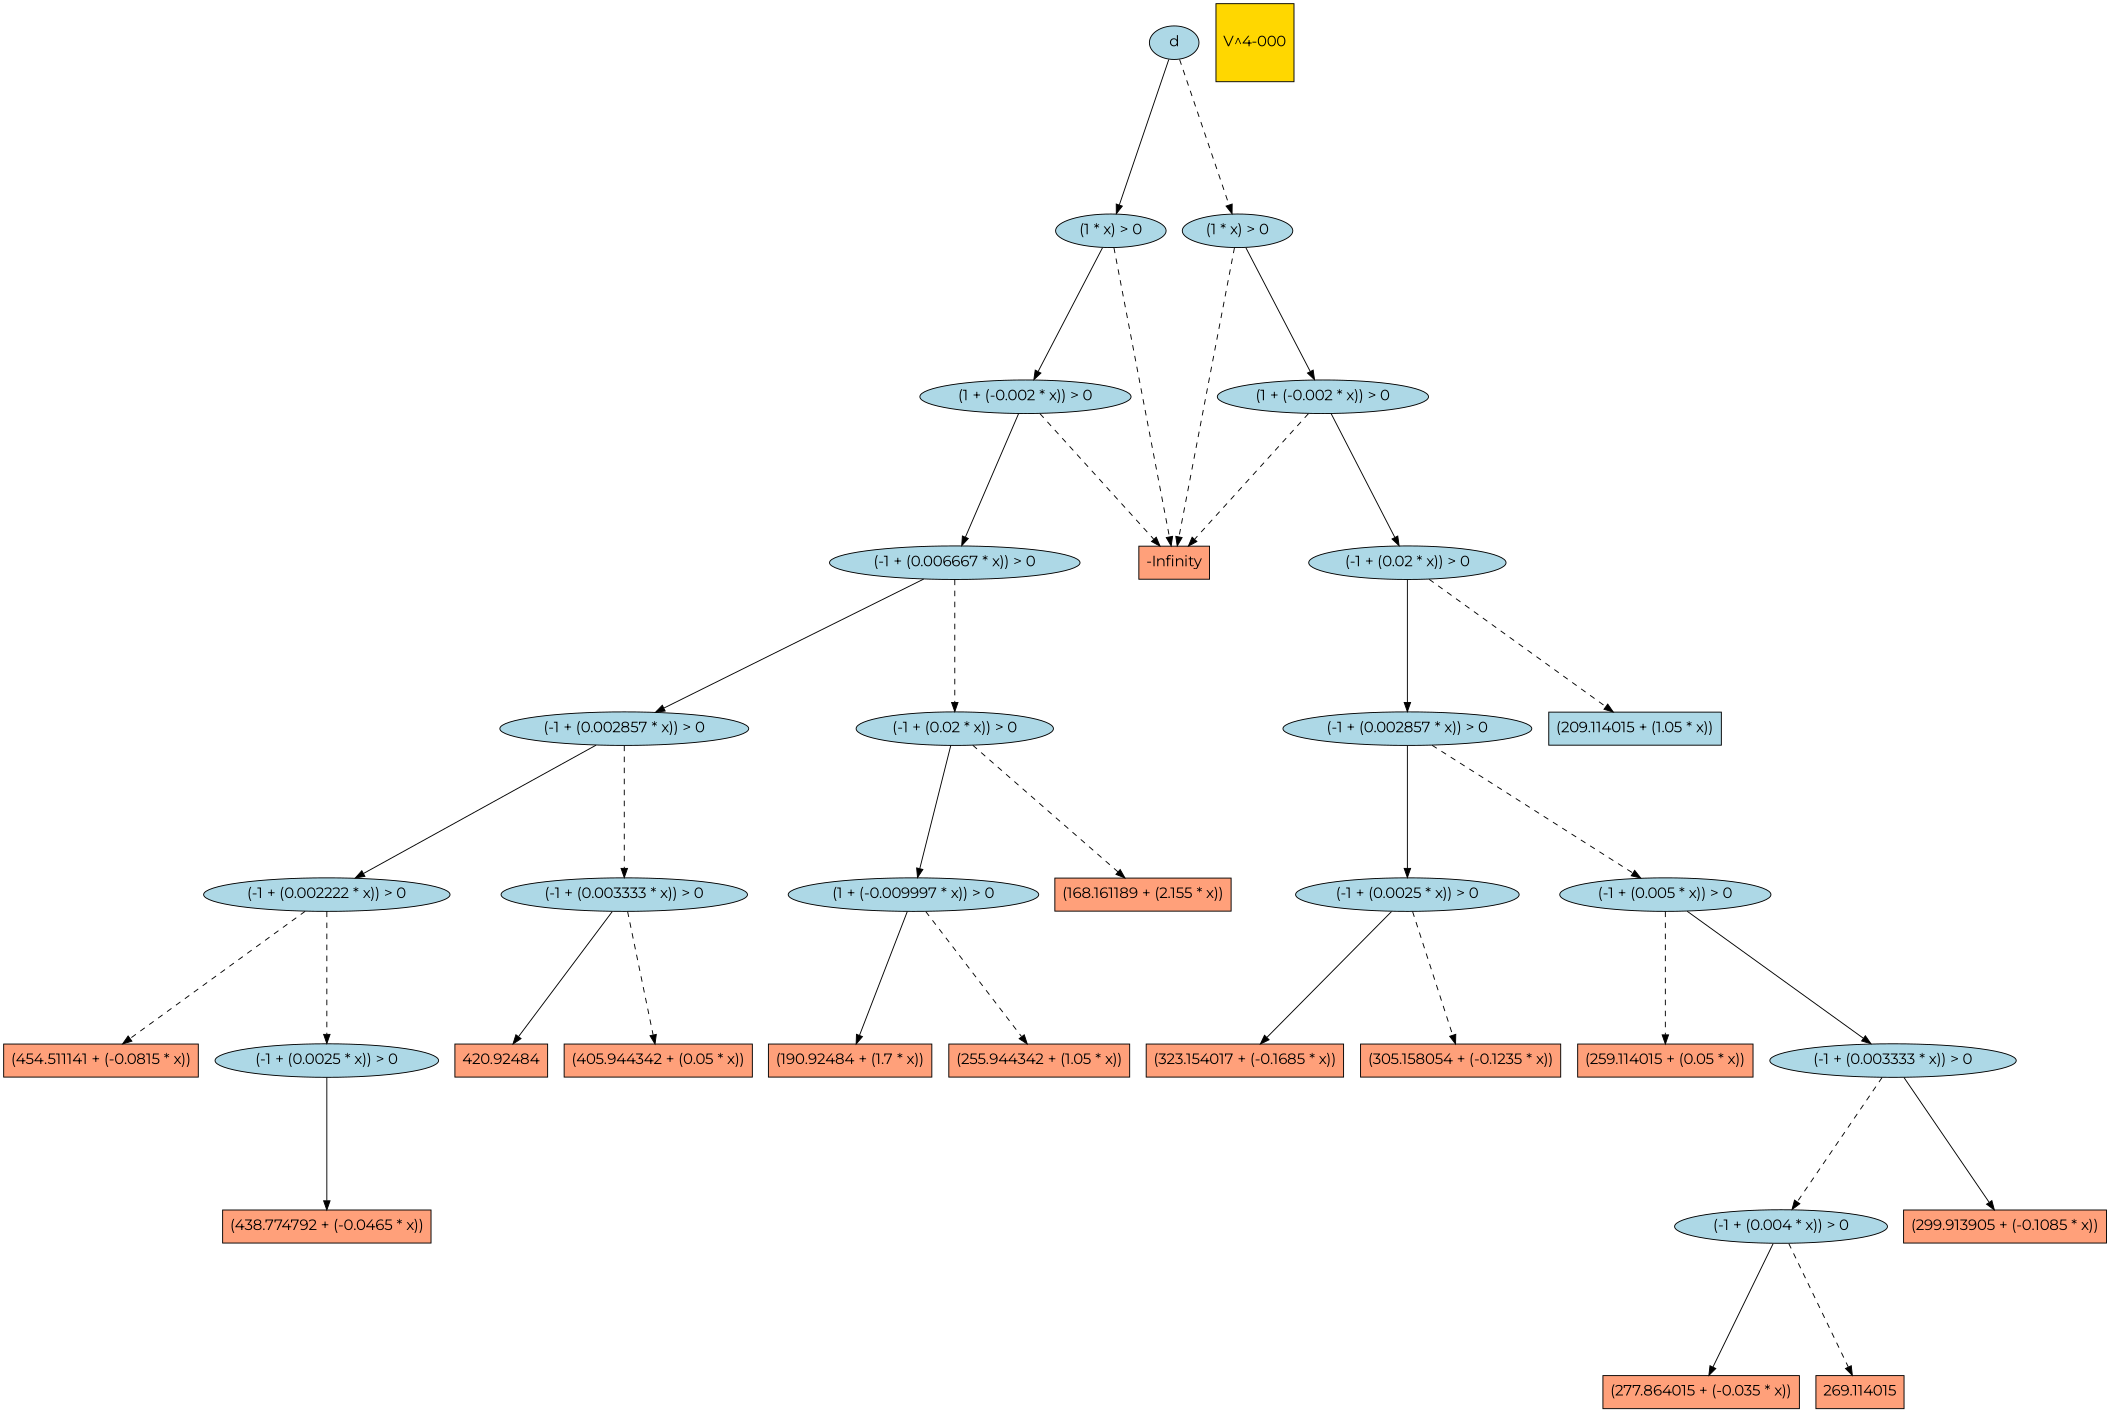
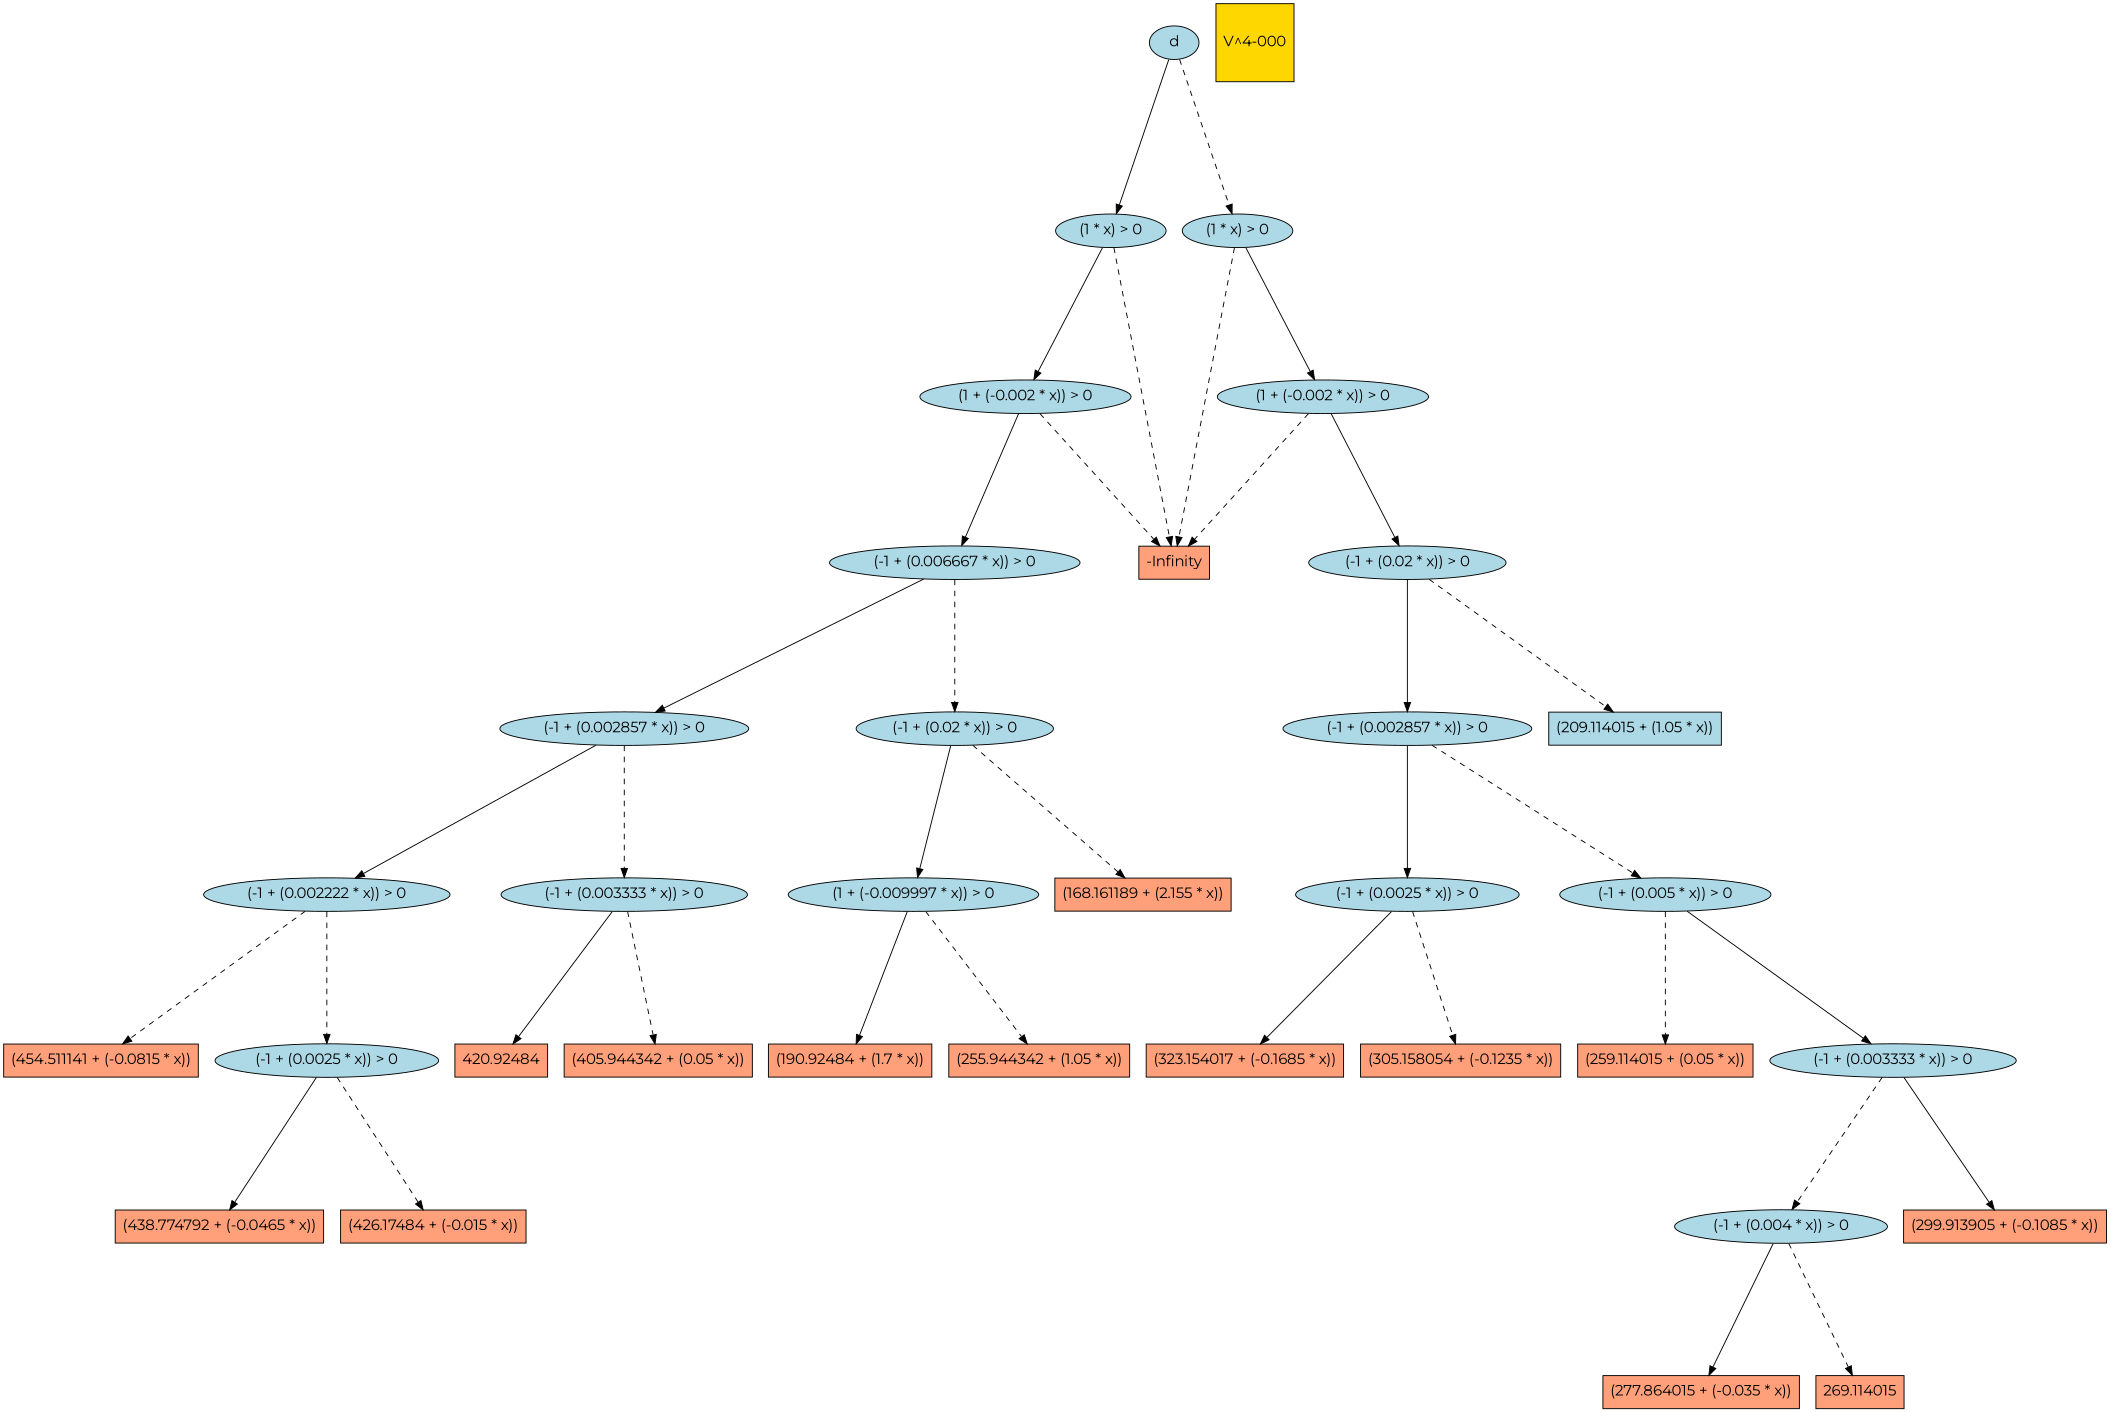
none -> (433, 1227)
